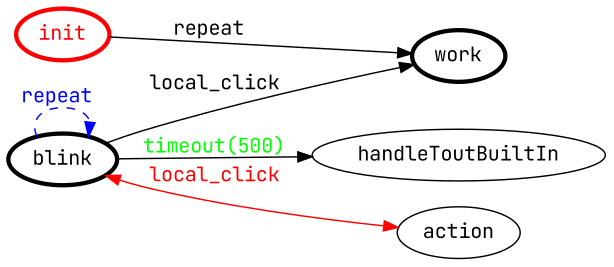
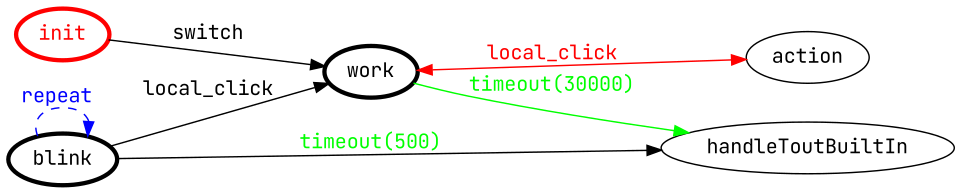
(215, 29) -> (208, 34)
none -> (543, 110)
(251, 208) -> (582, 65)
